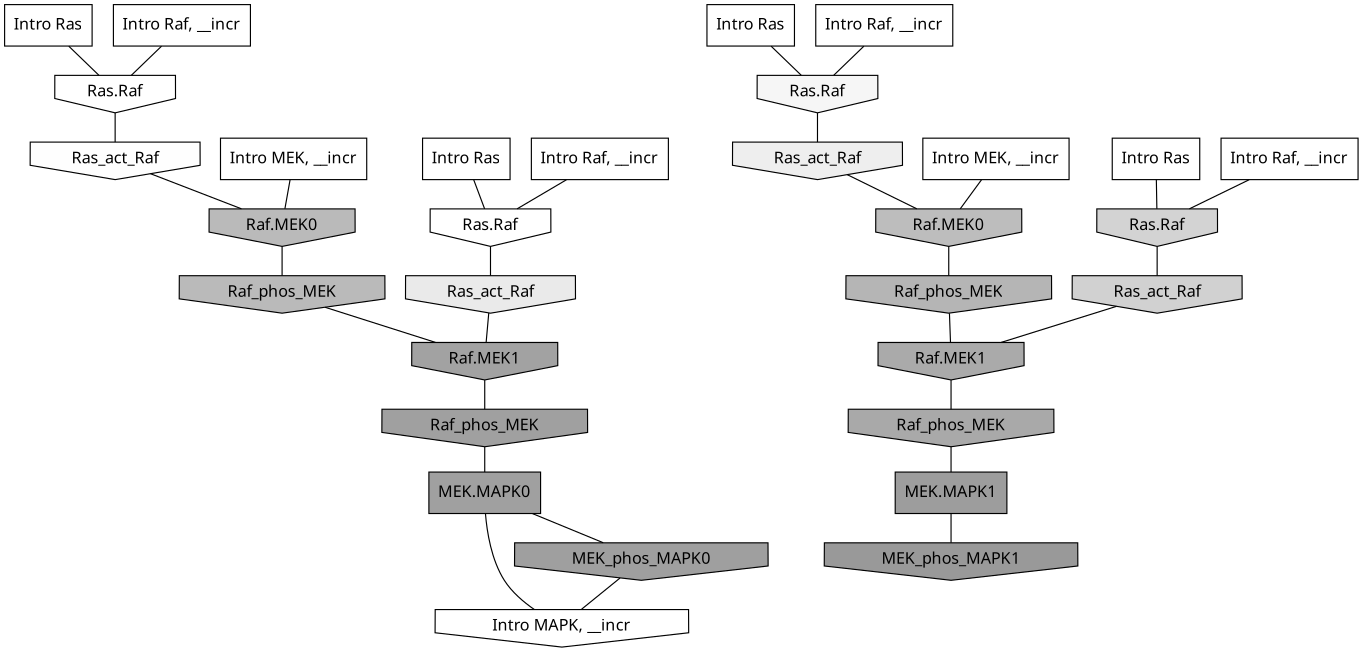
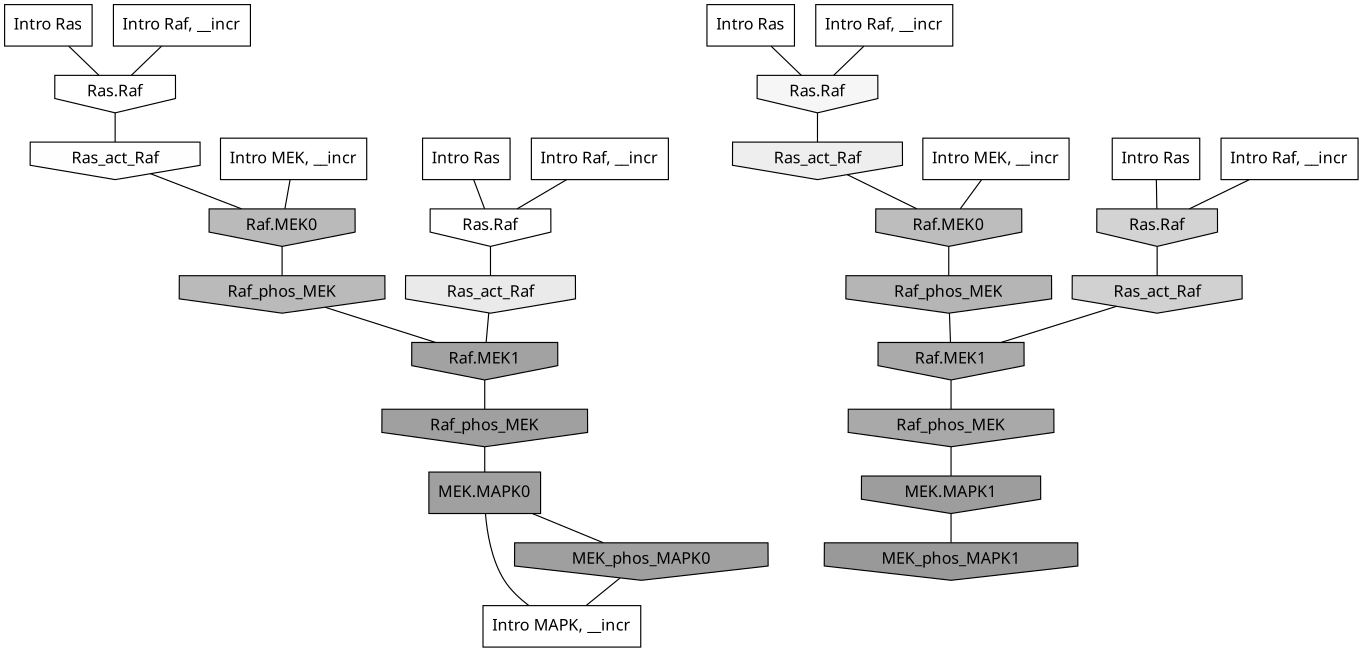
(951, 493) -> (951, 493)
(562, 626) -> (562, 626)
